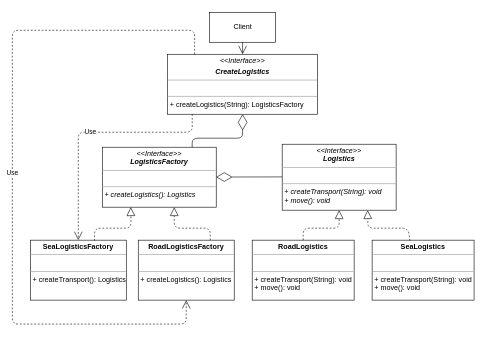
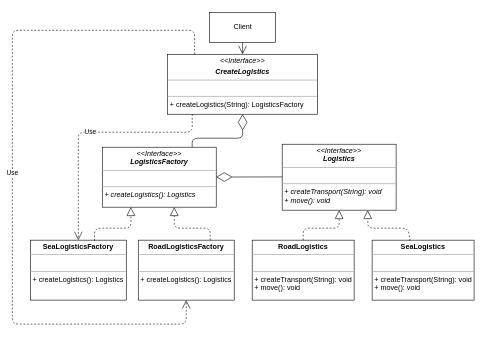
(86, 249) -> (84, 249)
